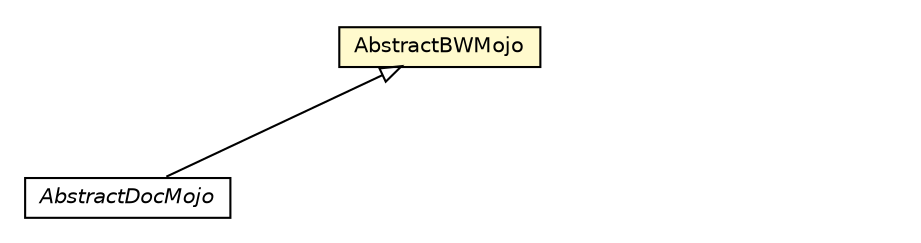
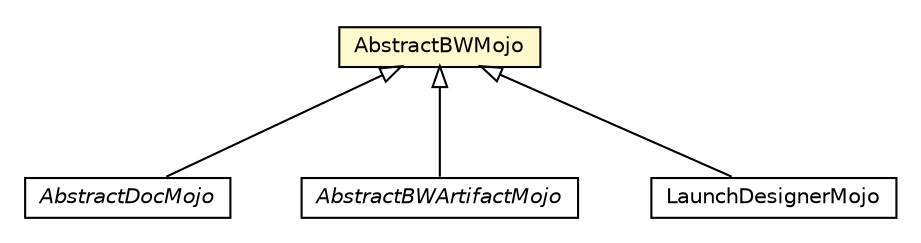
none -> (440, 197)
none -> (773, 197)
